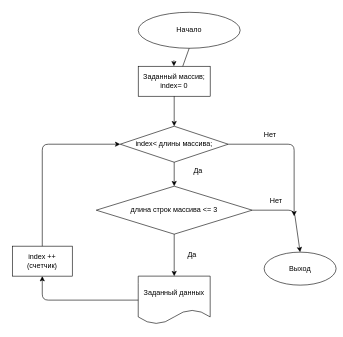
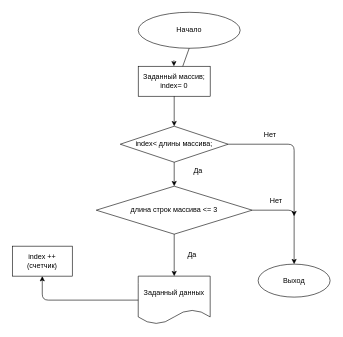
(43, 146) -> none
(300, 269) -> (294, 281)
